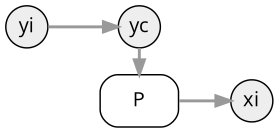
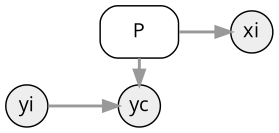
(139, 54) -> (139, 64)
